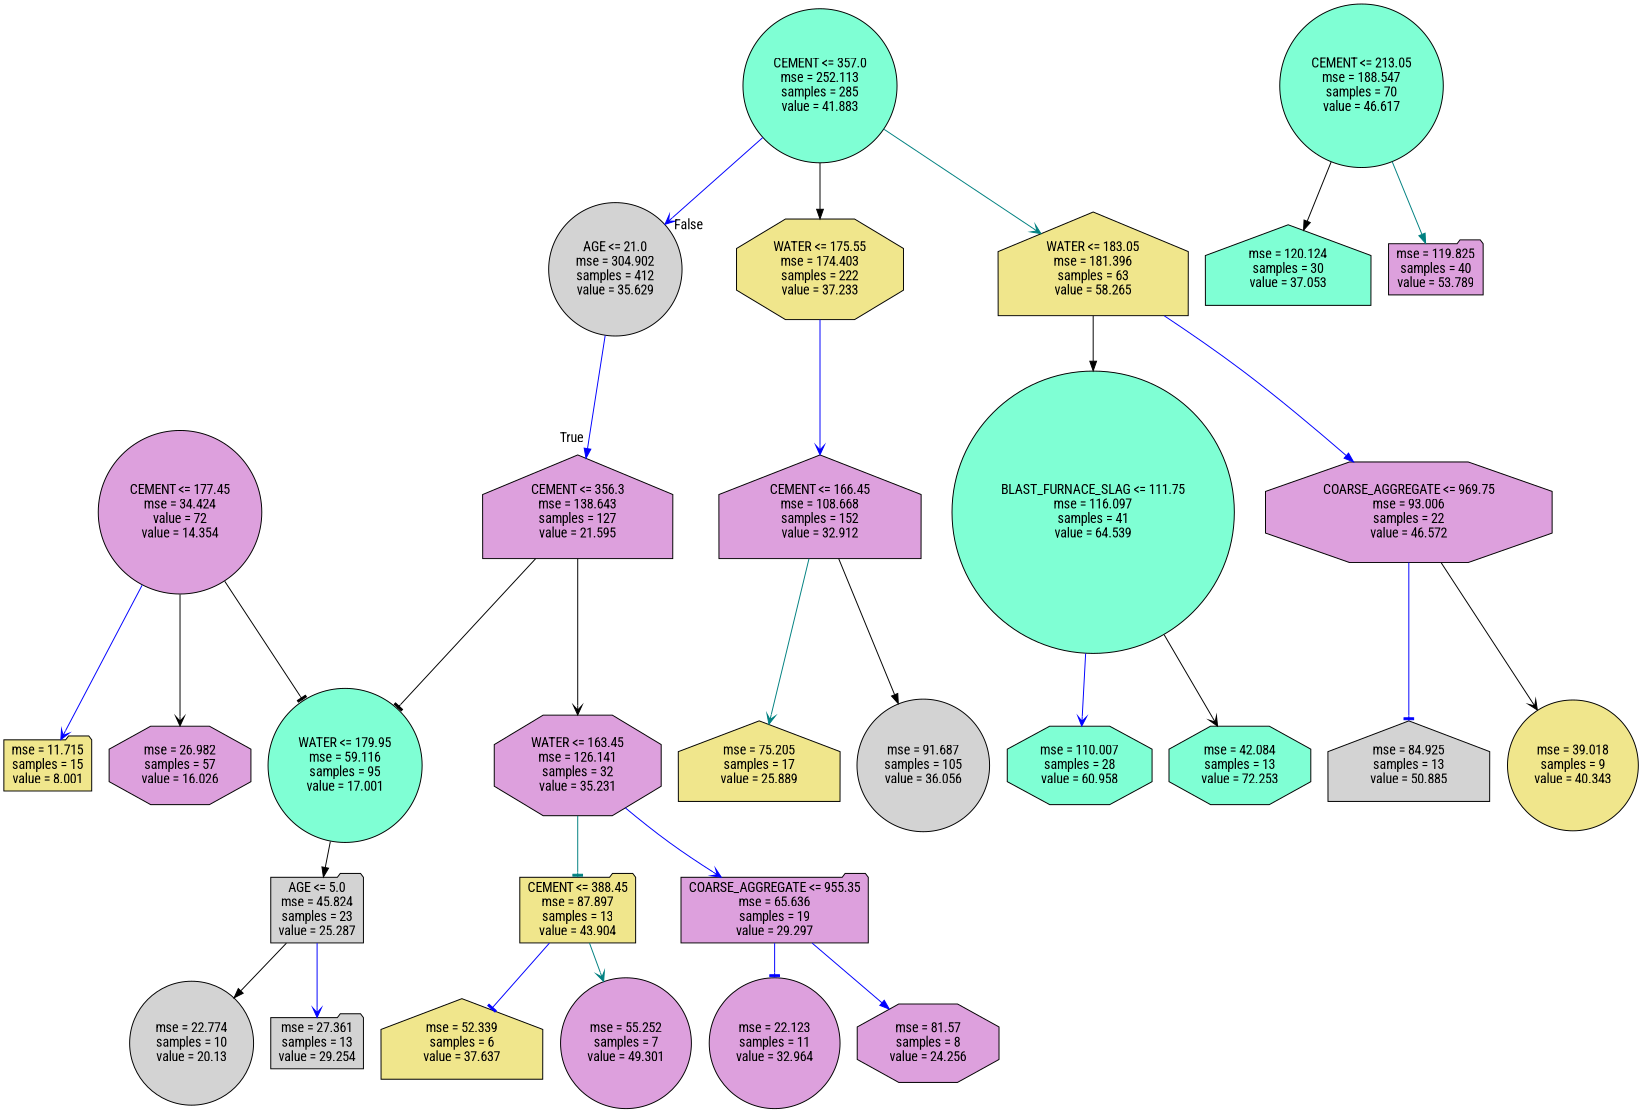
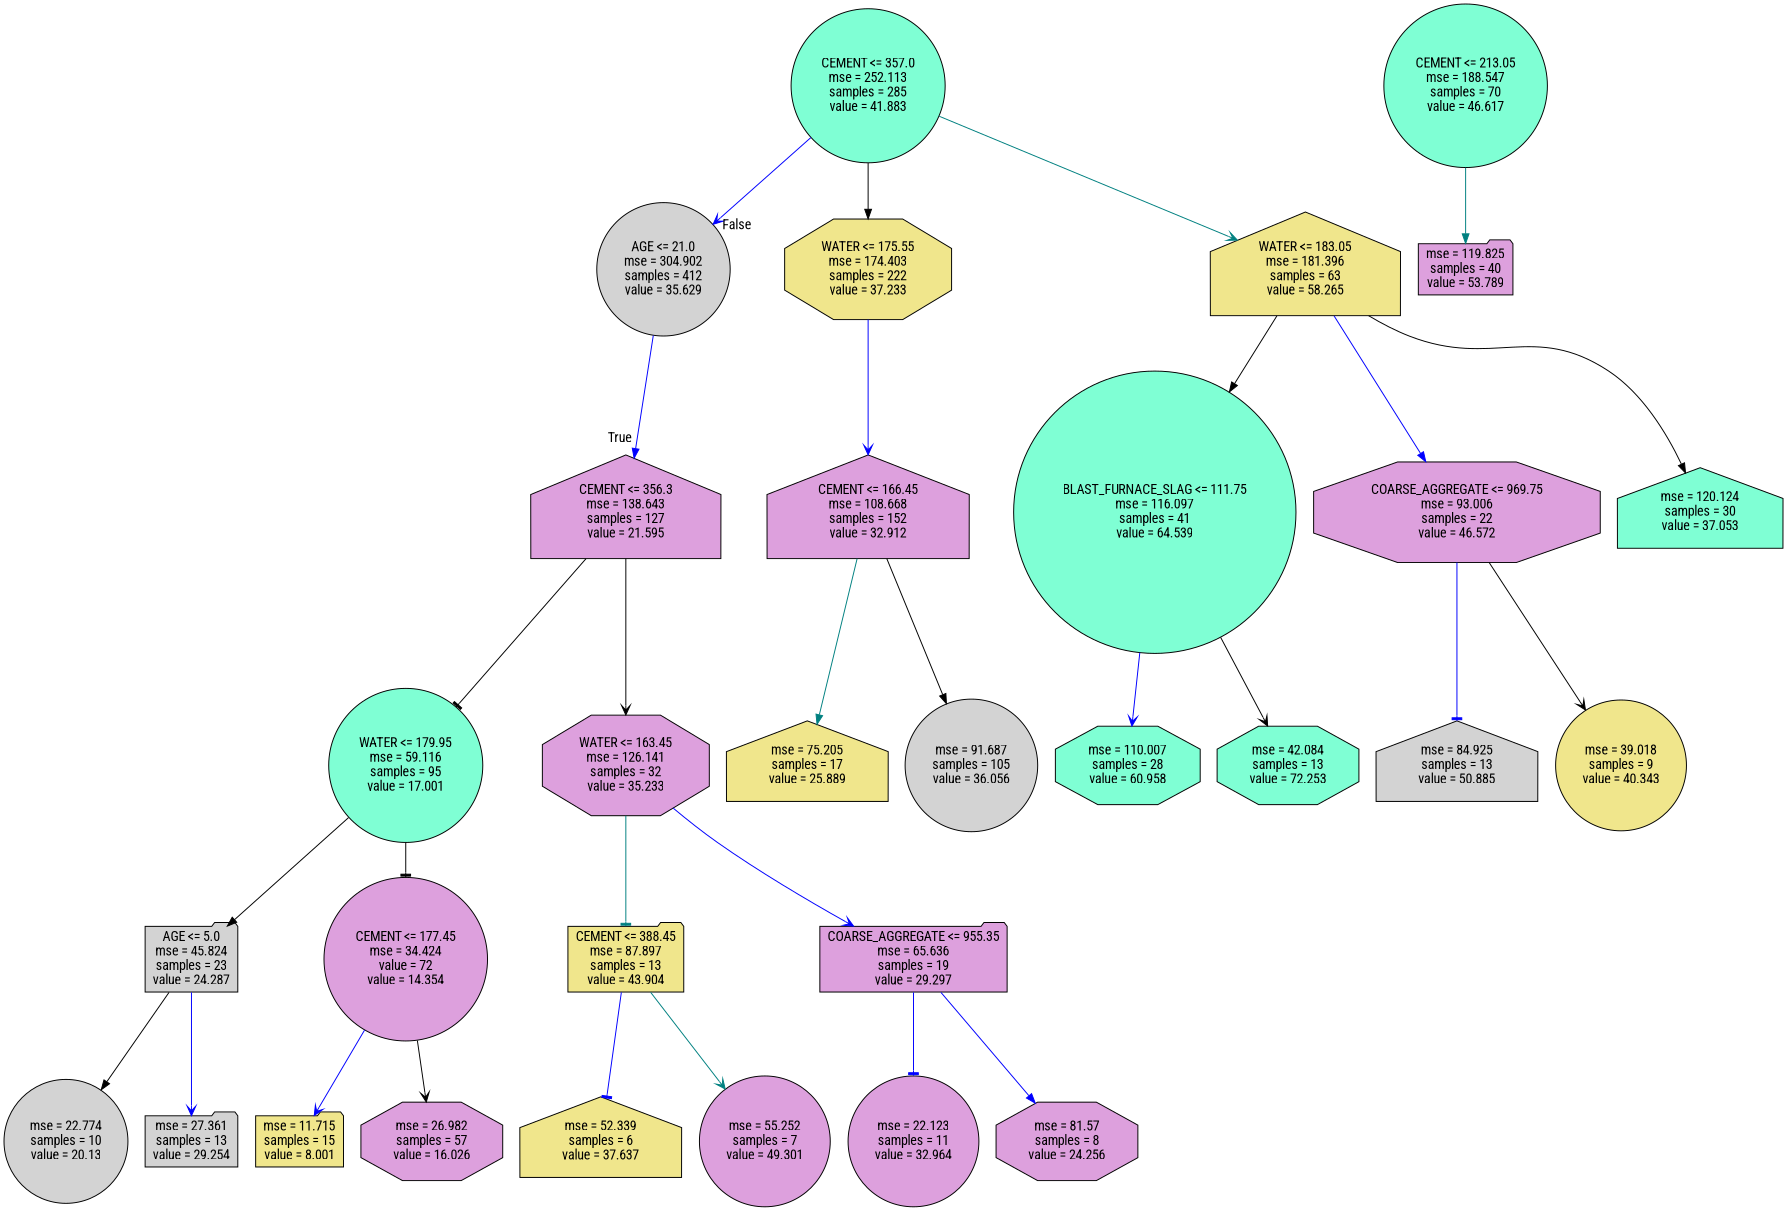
(1319, 191) -> (1547, 348)
(790, 637) -> (838, 637)
(262, 639) -> (406, 857)
(578, 765) -> (626, 765)
(317, 910) -> (191, 959)
